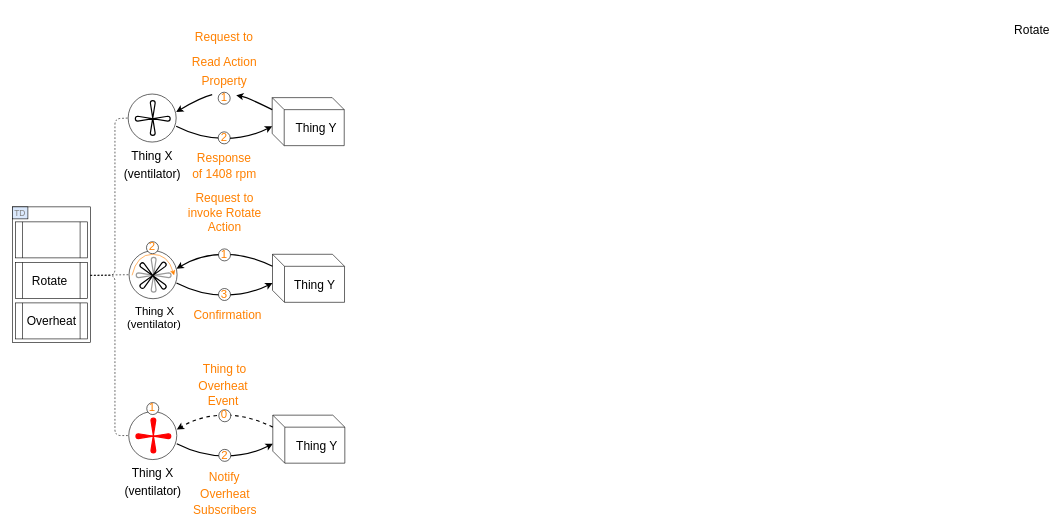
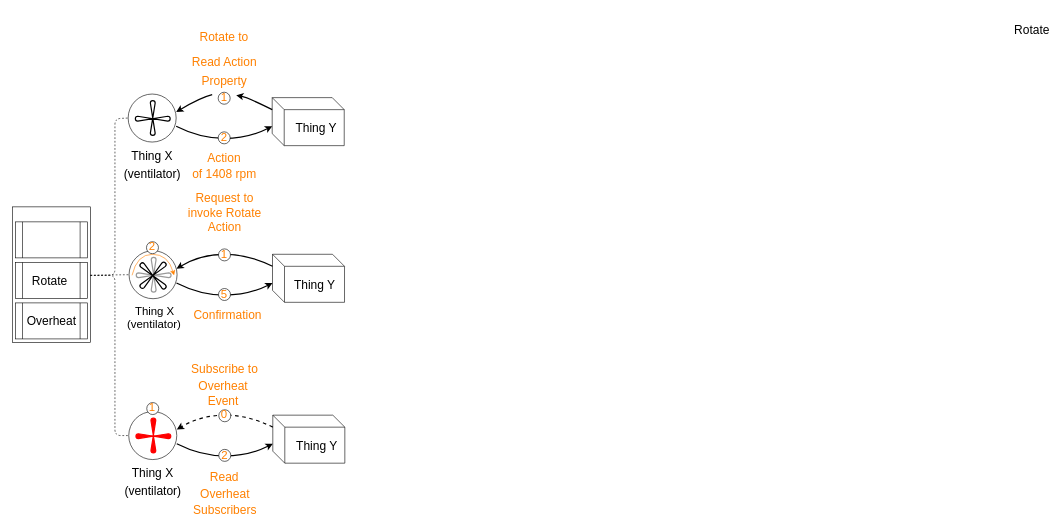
(224, 36) -> (224, 36)
(224, 158) -> (224, 158)
(20, 213) -> none
(224, 294) -> (224, 294)
(225, 369) -> (225, 369)
(224, 476) -> (224, 476)
